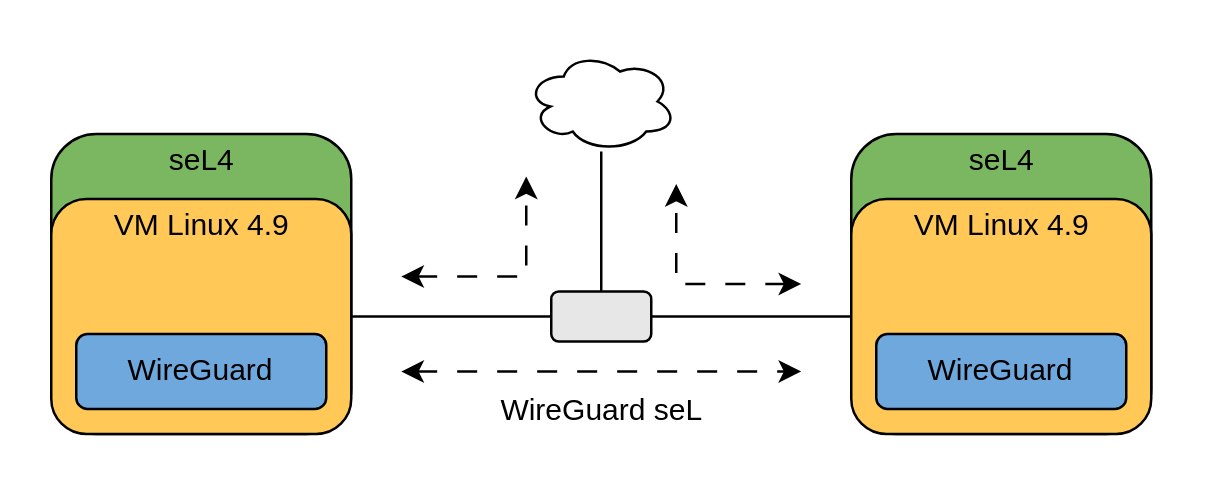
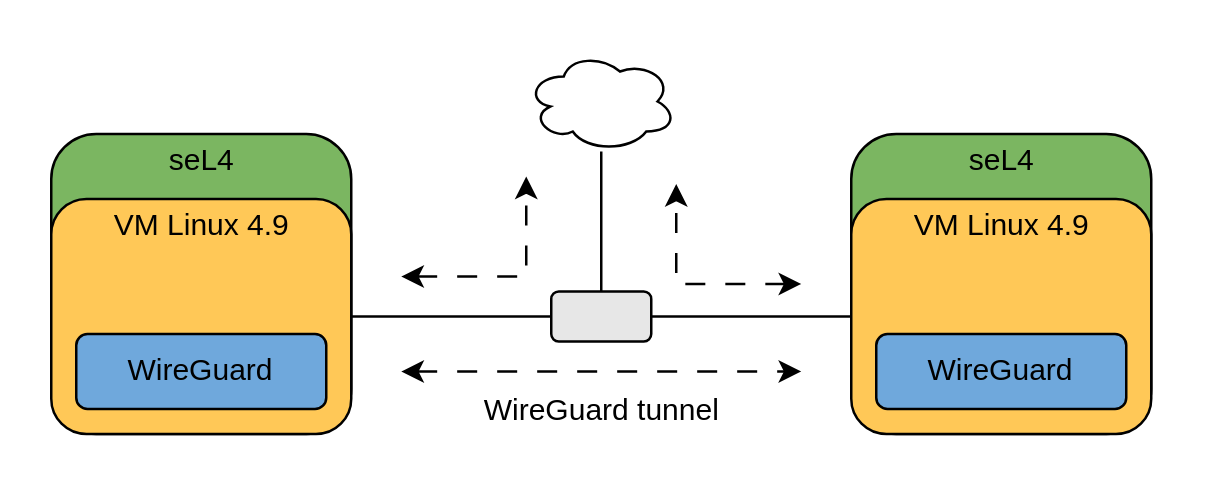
(603, 411) -> (603, 411)
